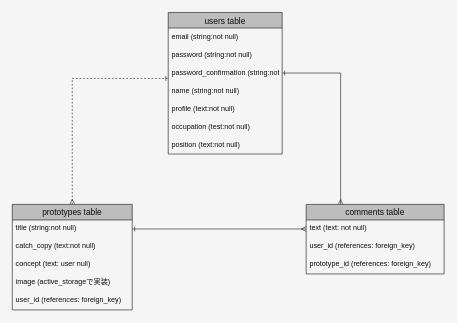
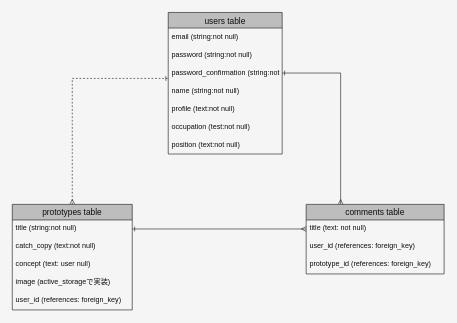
(346, 228) -> (346, 228)
